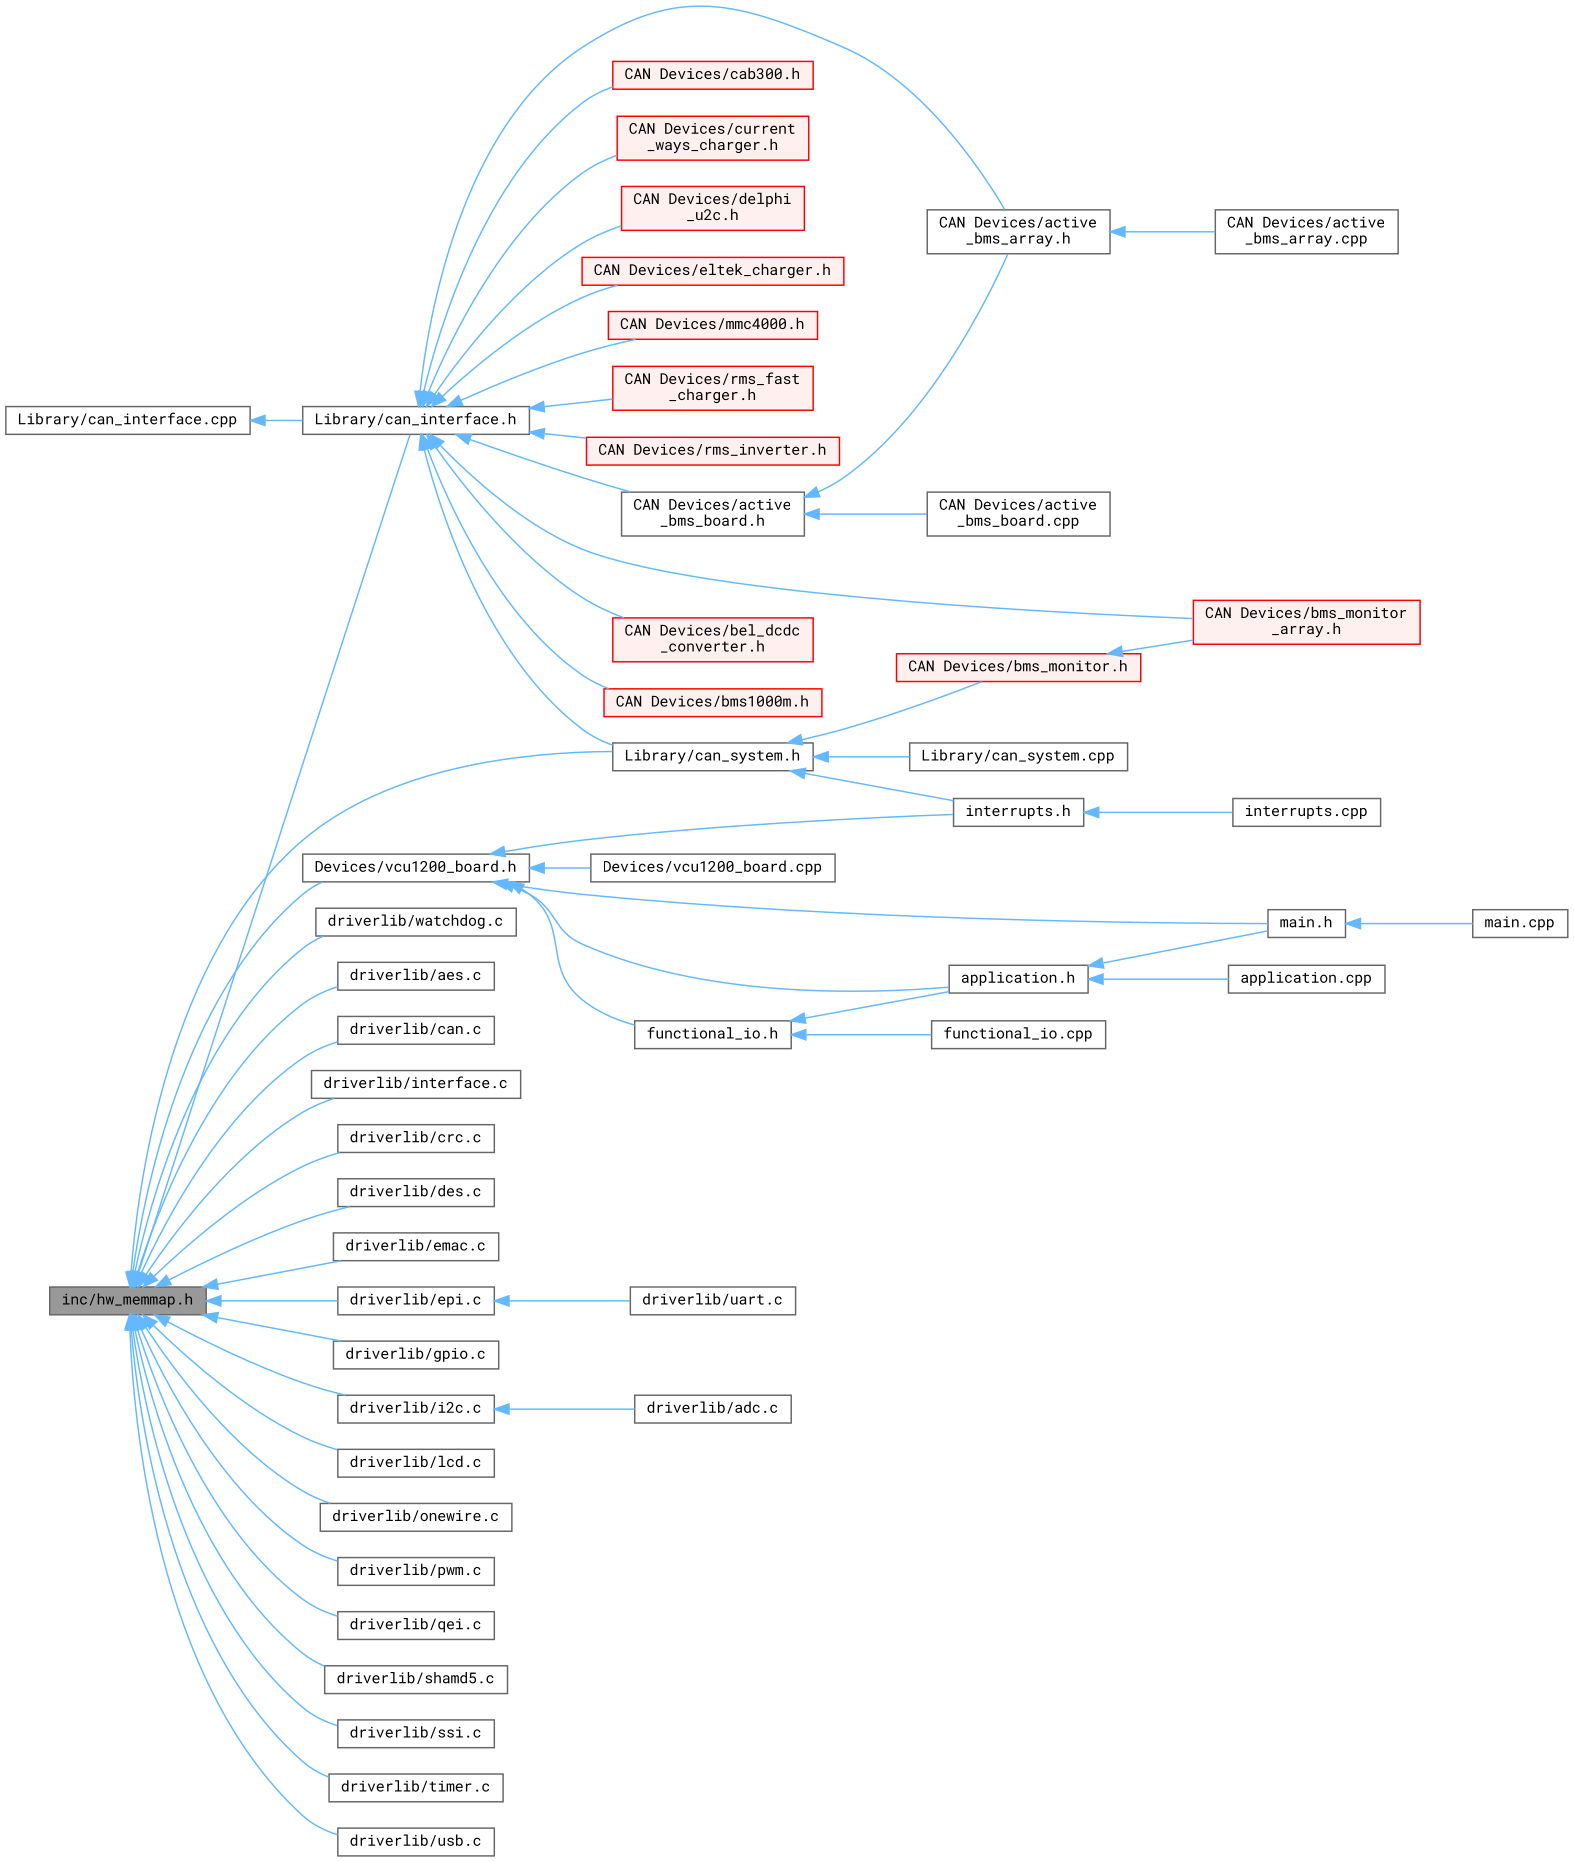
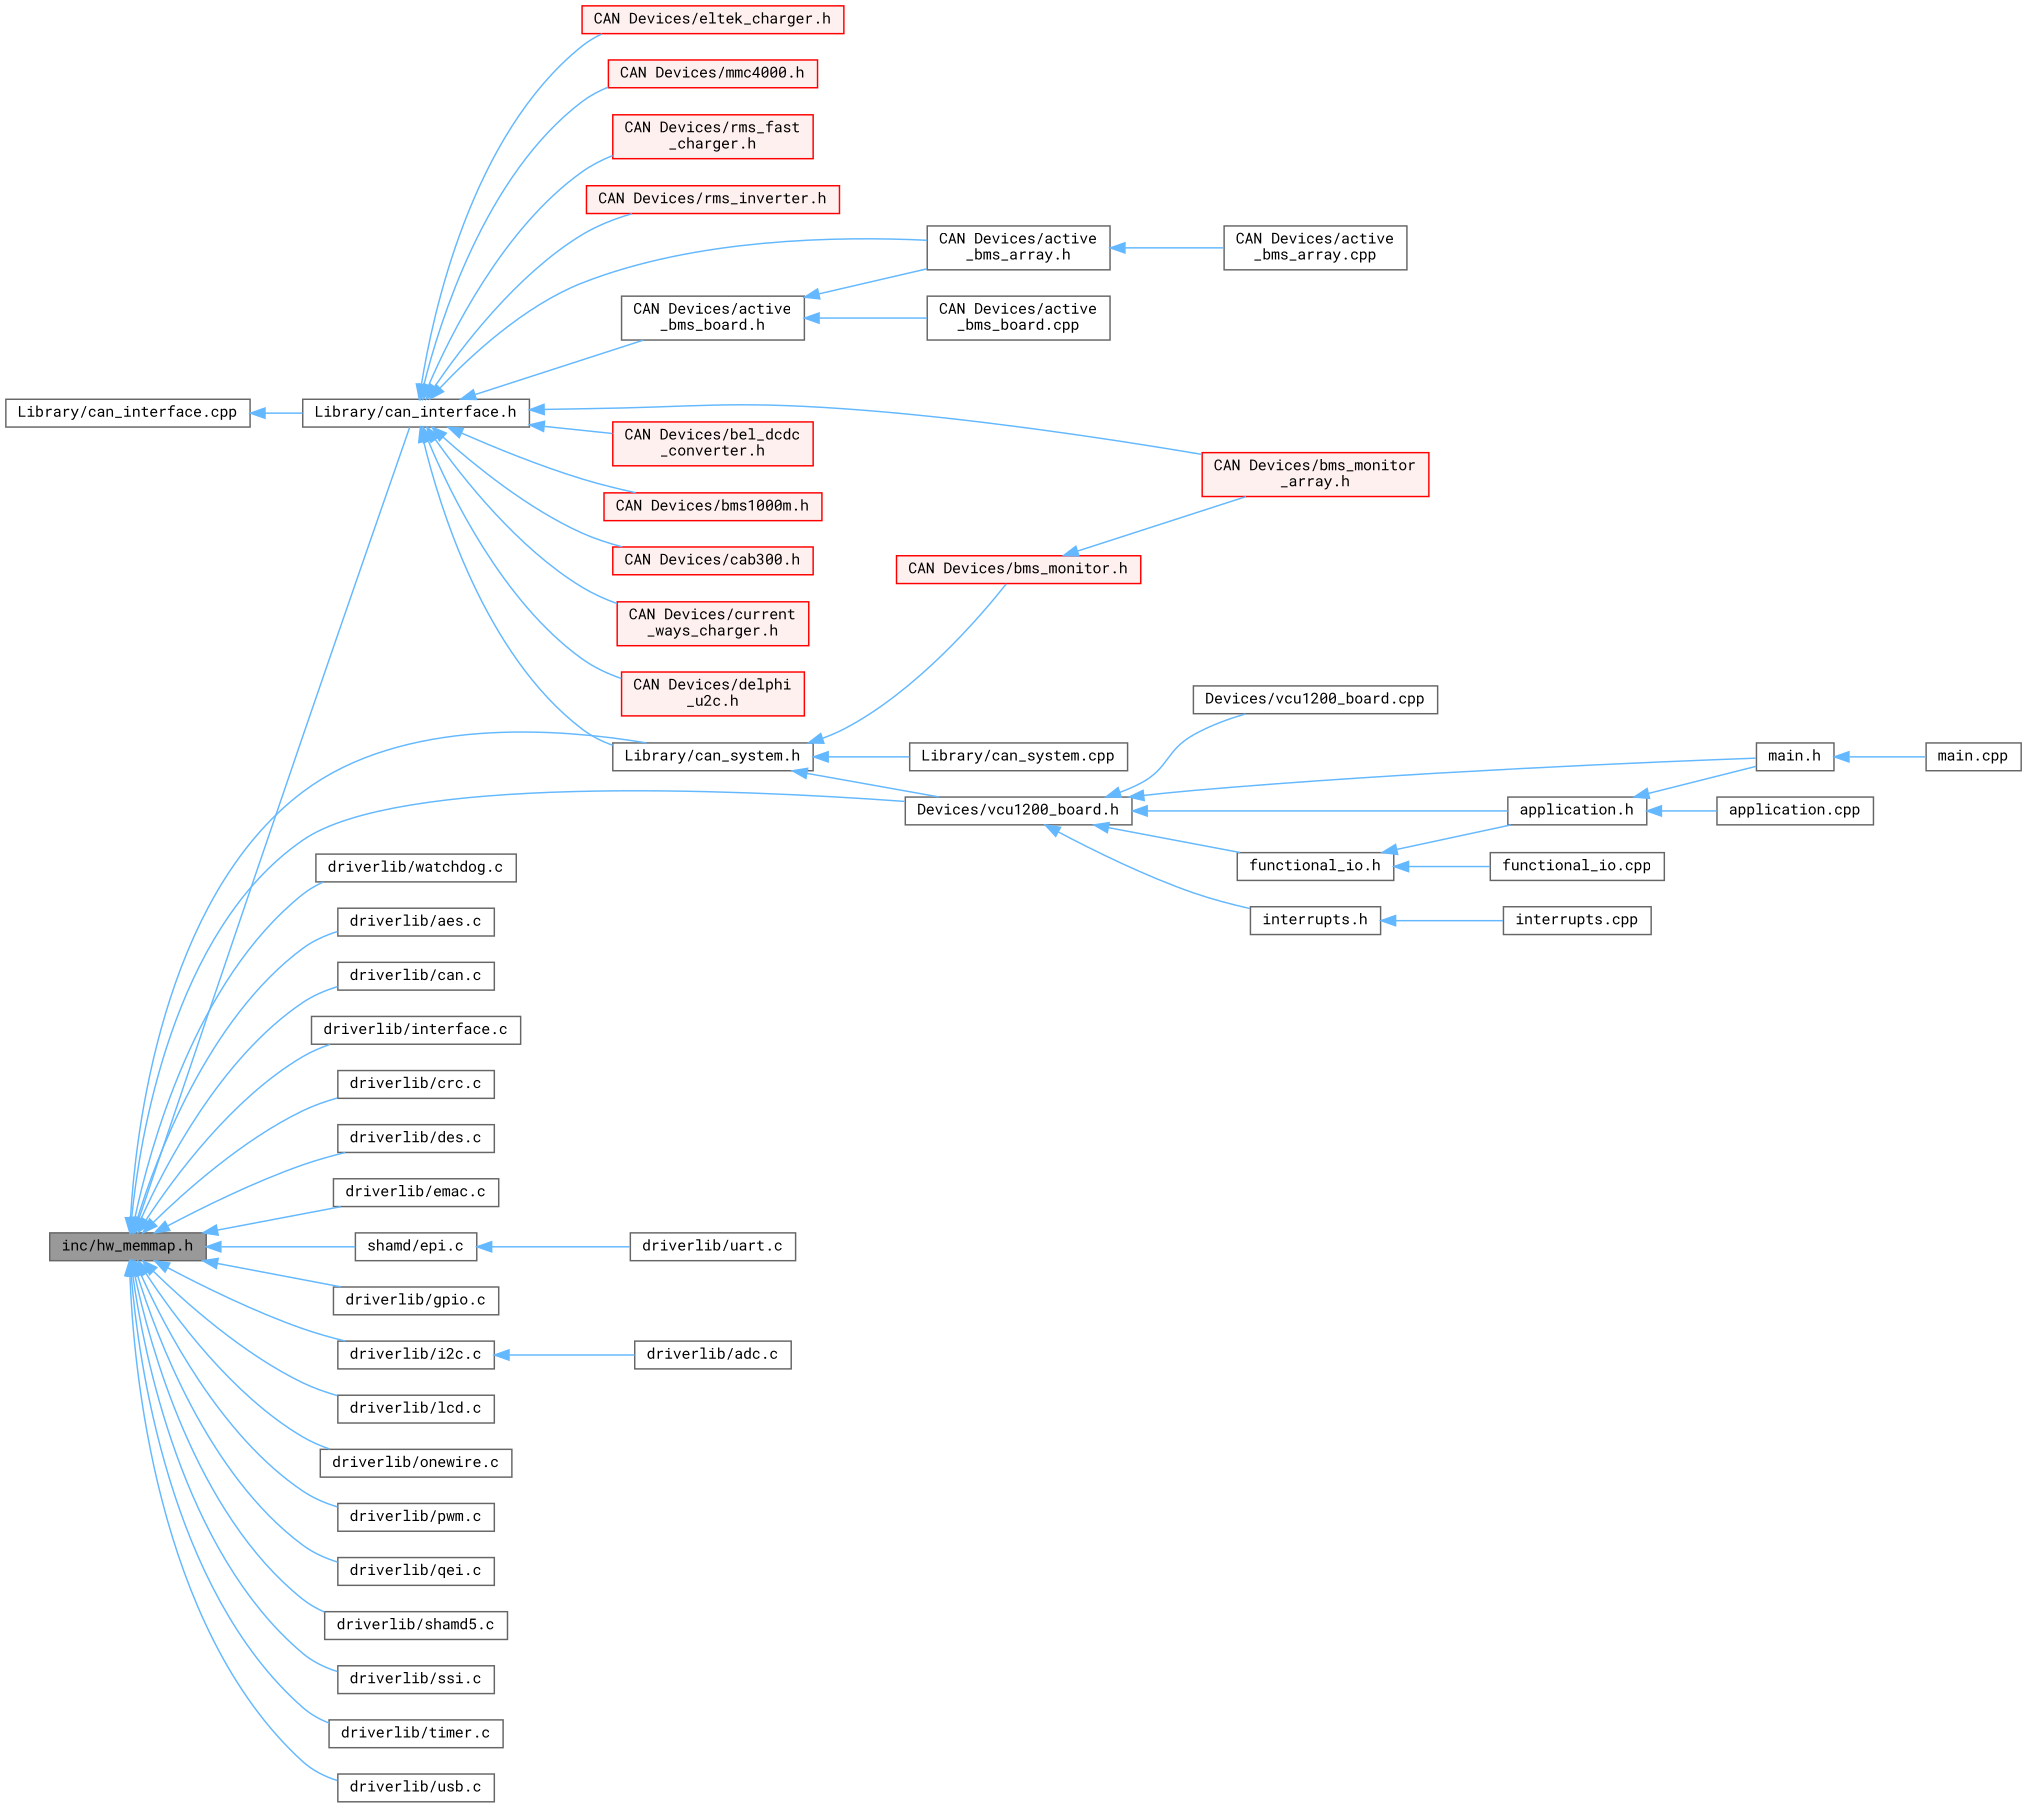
(879, 787) -> (873, 785)
(416, 1301) -> (416, 1247)
